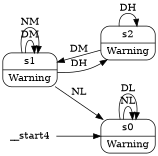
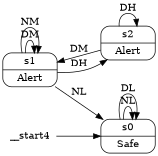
(128, 51) -> (128, 51)
(30, 78) -> (30, 78)
(128, 144) -> (128, 144)
